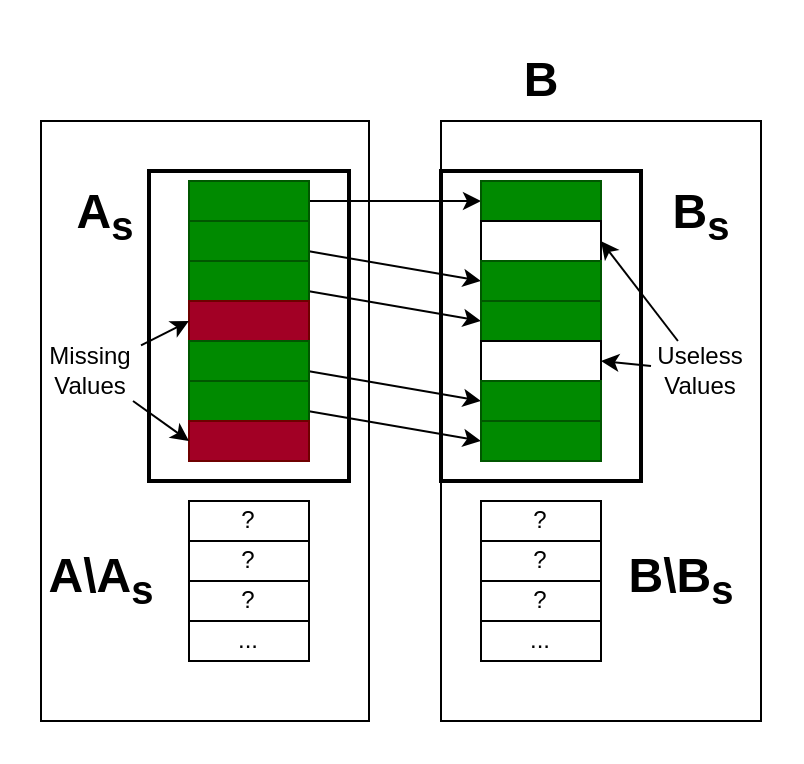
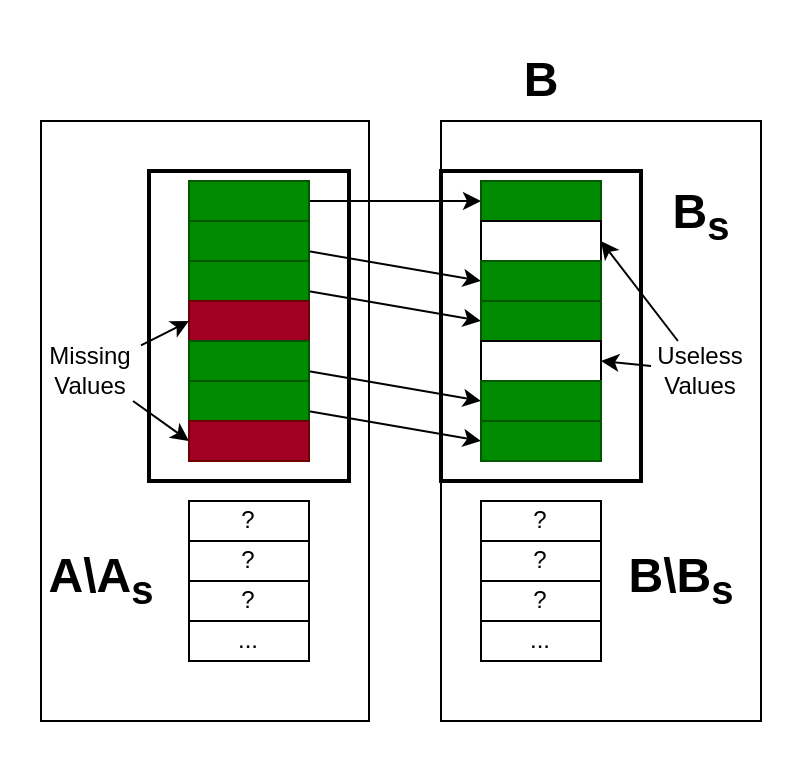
(105, 216) -> none
